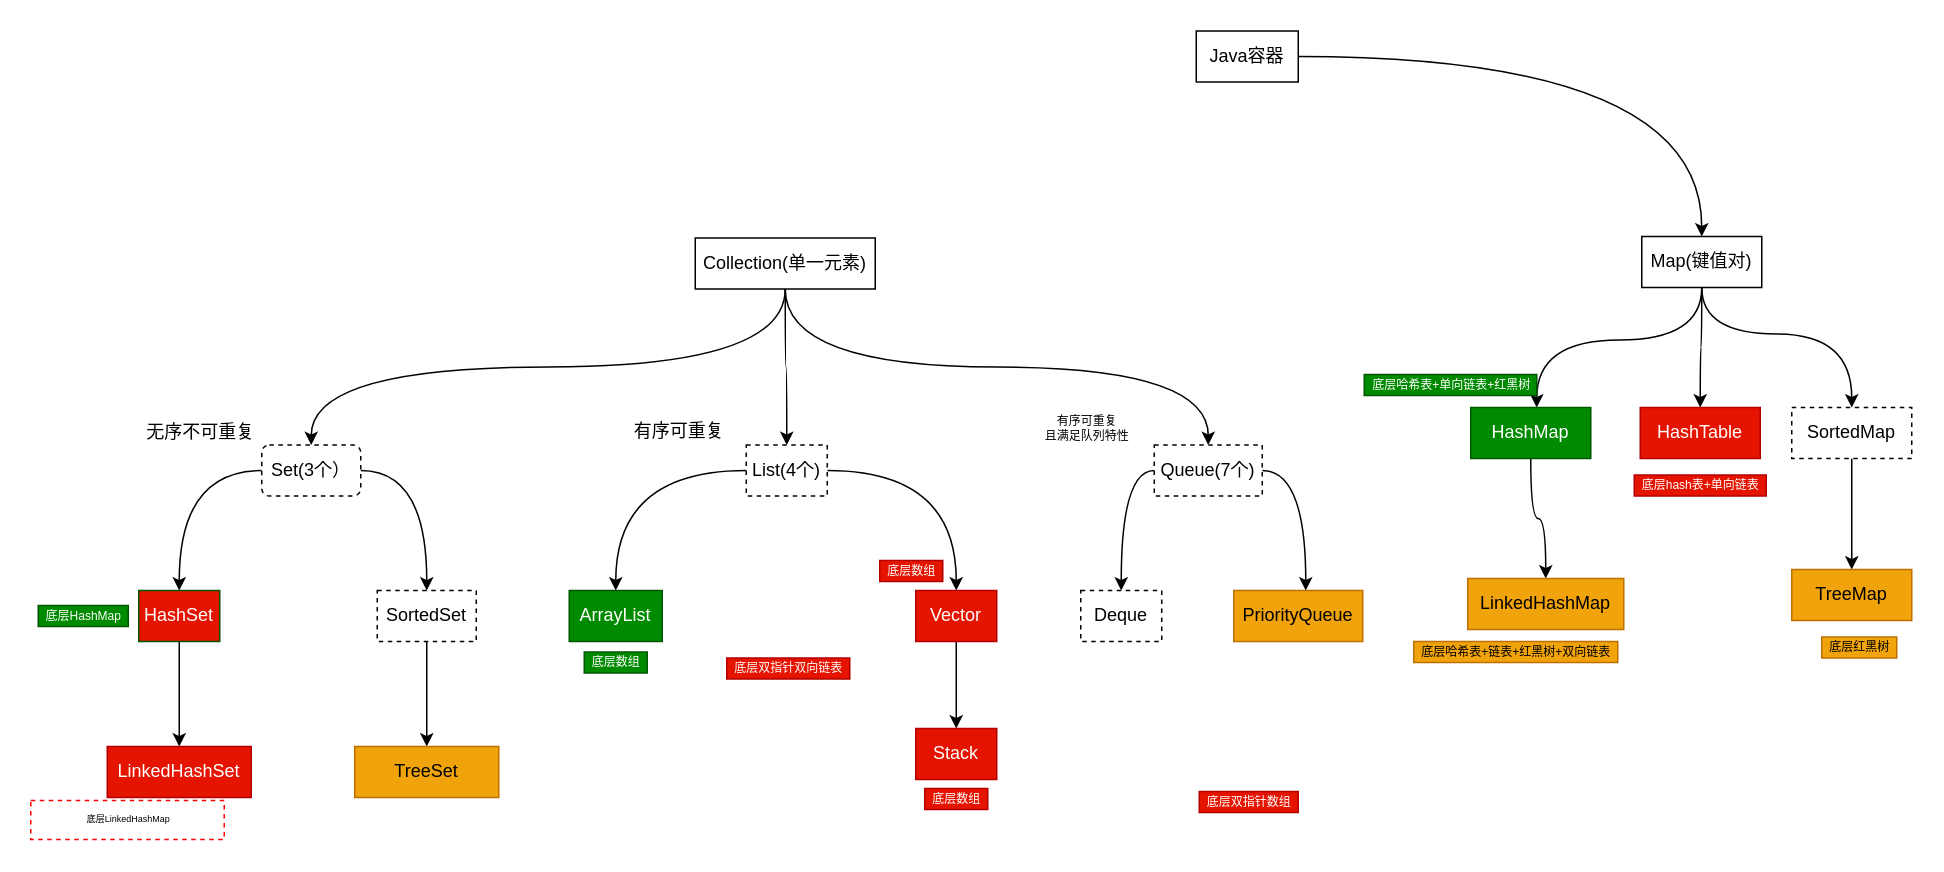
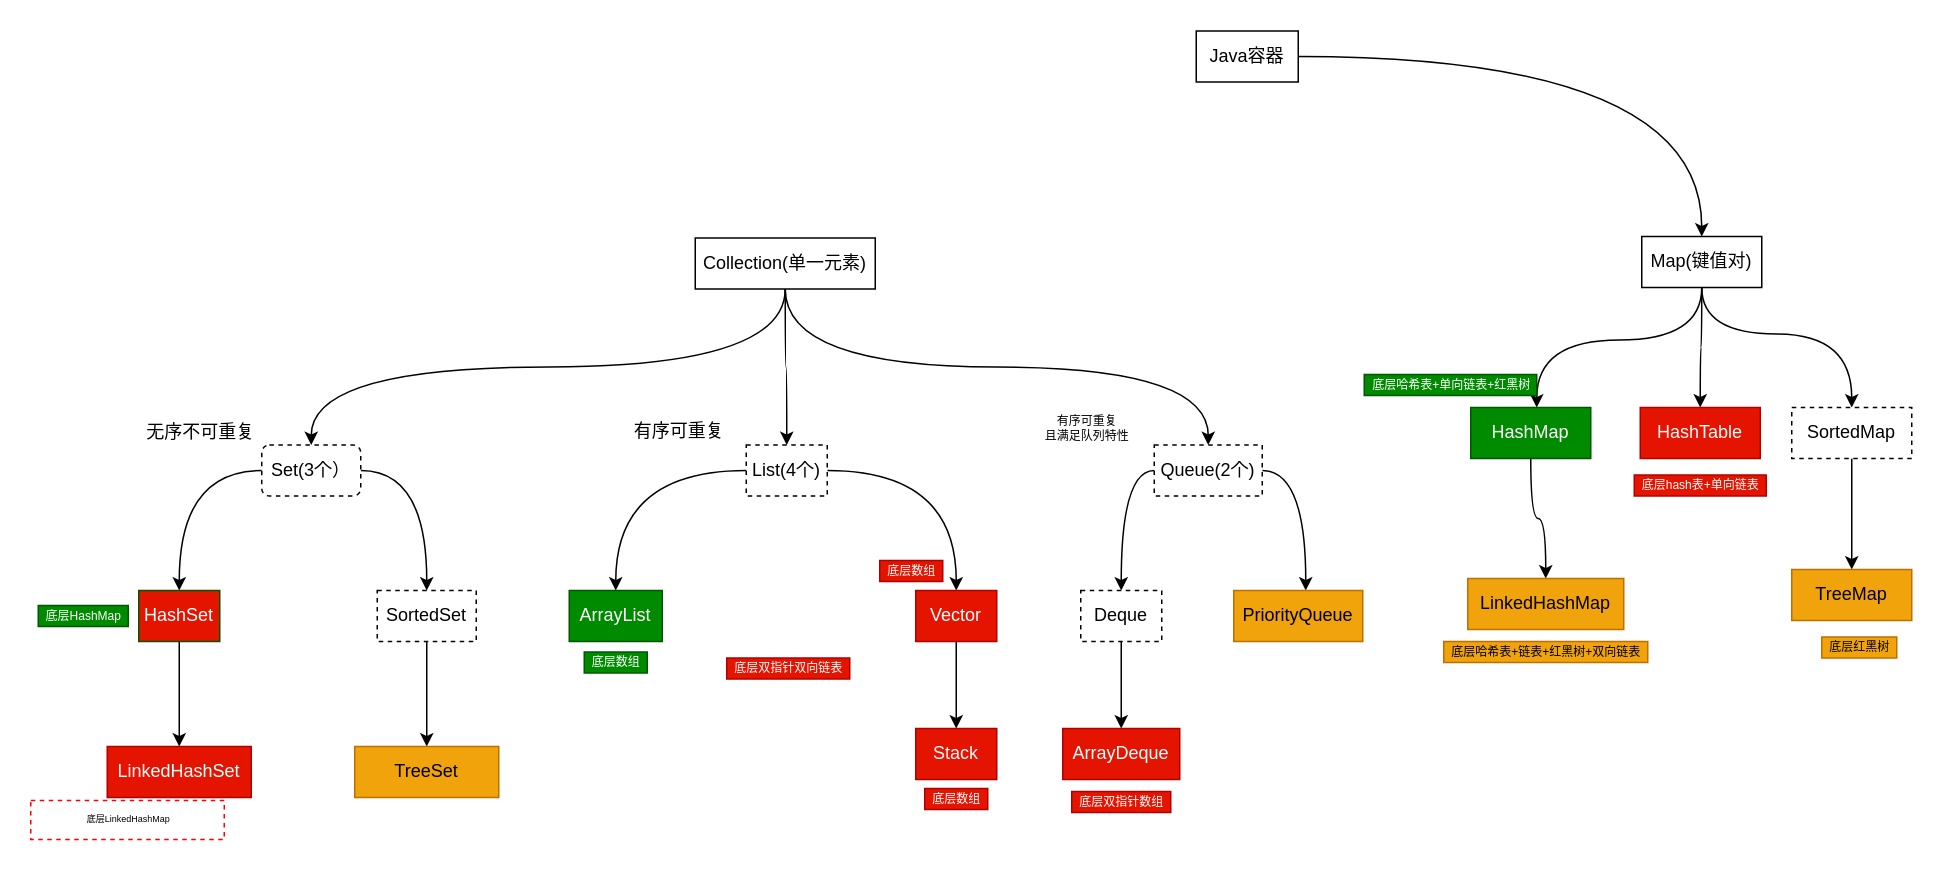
(1208, 470) -> (1208, 470)
(1516, 652) -> (1546, 652)
none -> (1121, 680)
none -> (1121, 754)
(1249, 802) -> (1121, 802)
